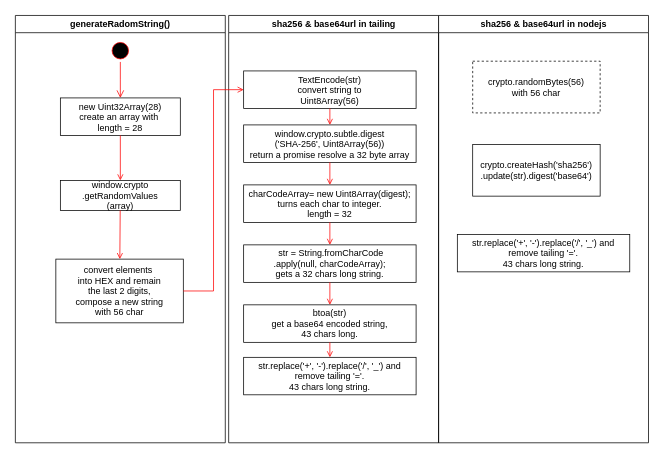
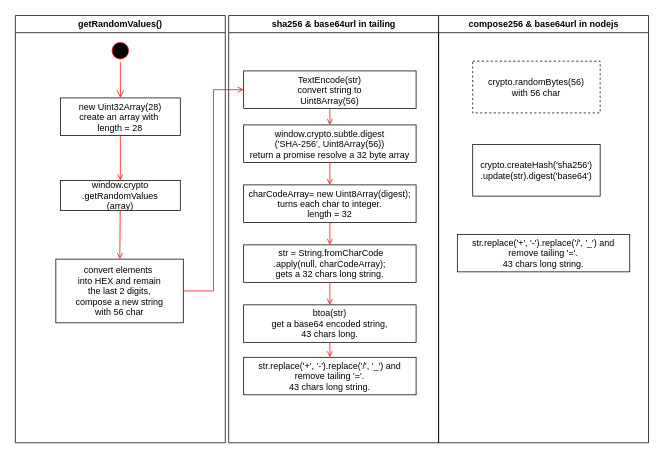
(120, 24) -> (120, 24)
(544, 24) -> (544, 24)
